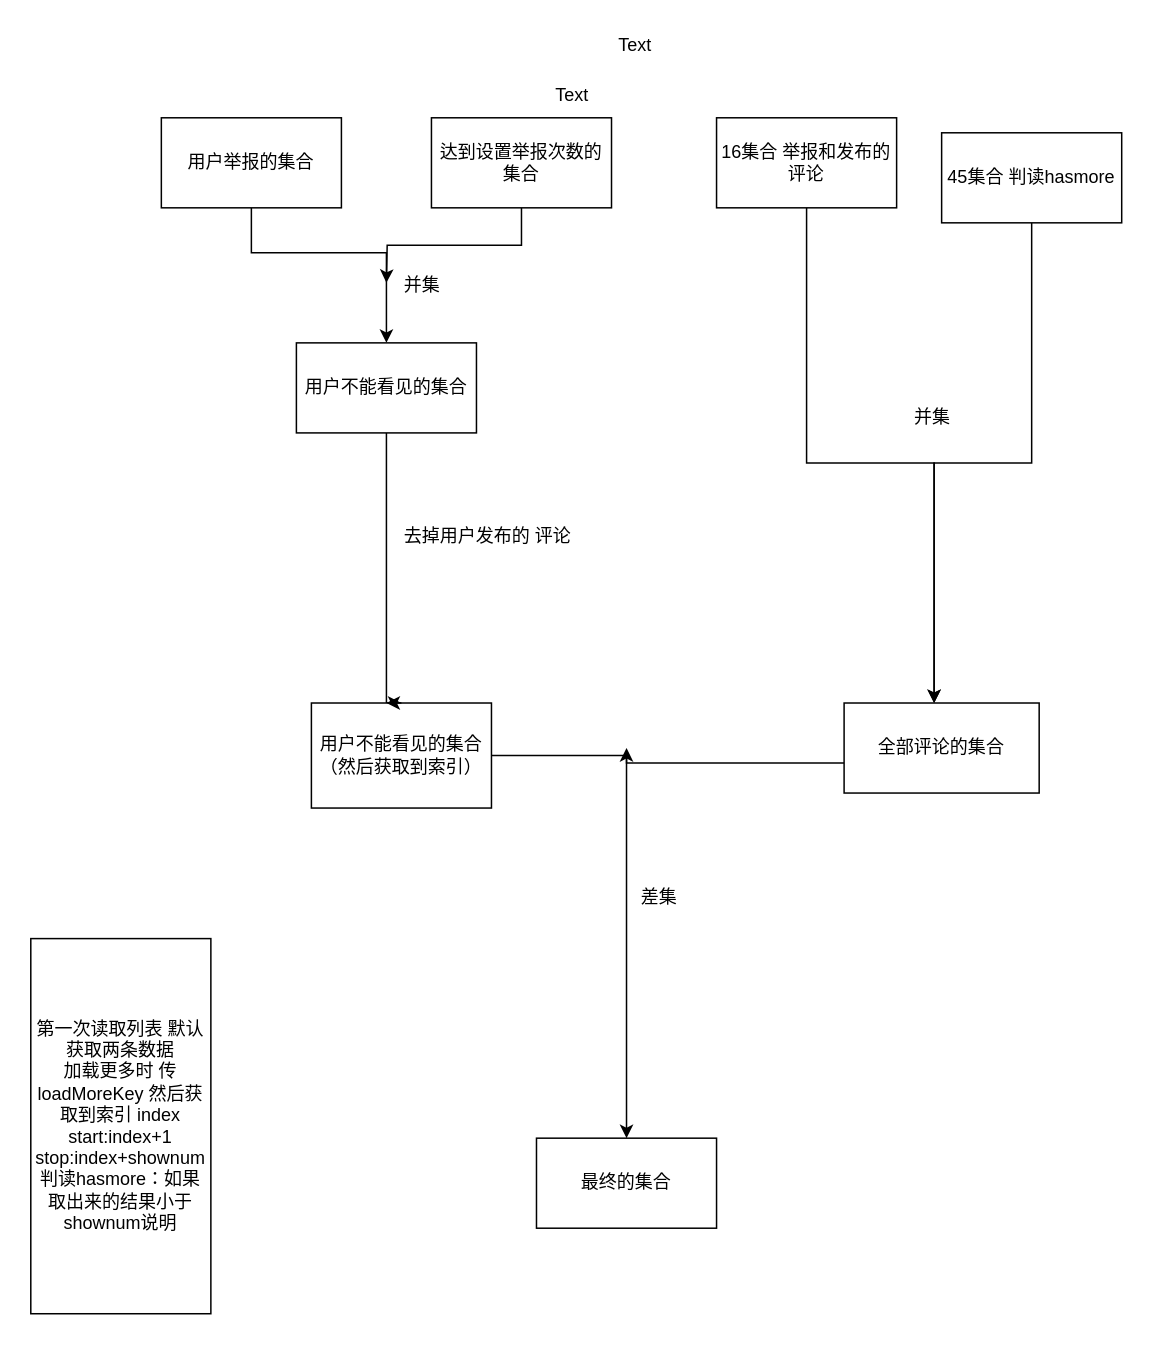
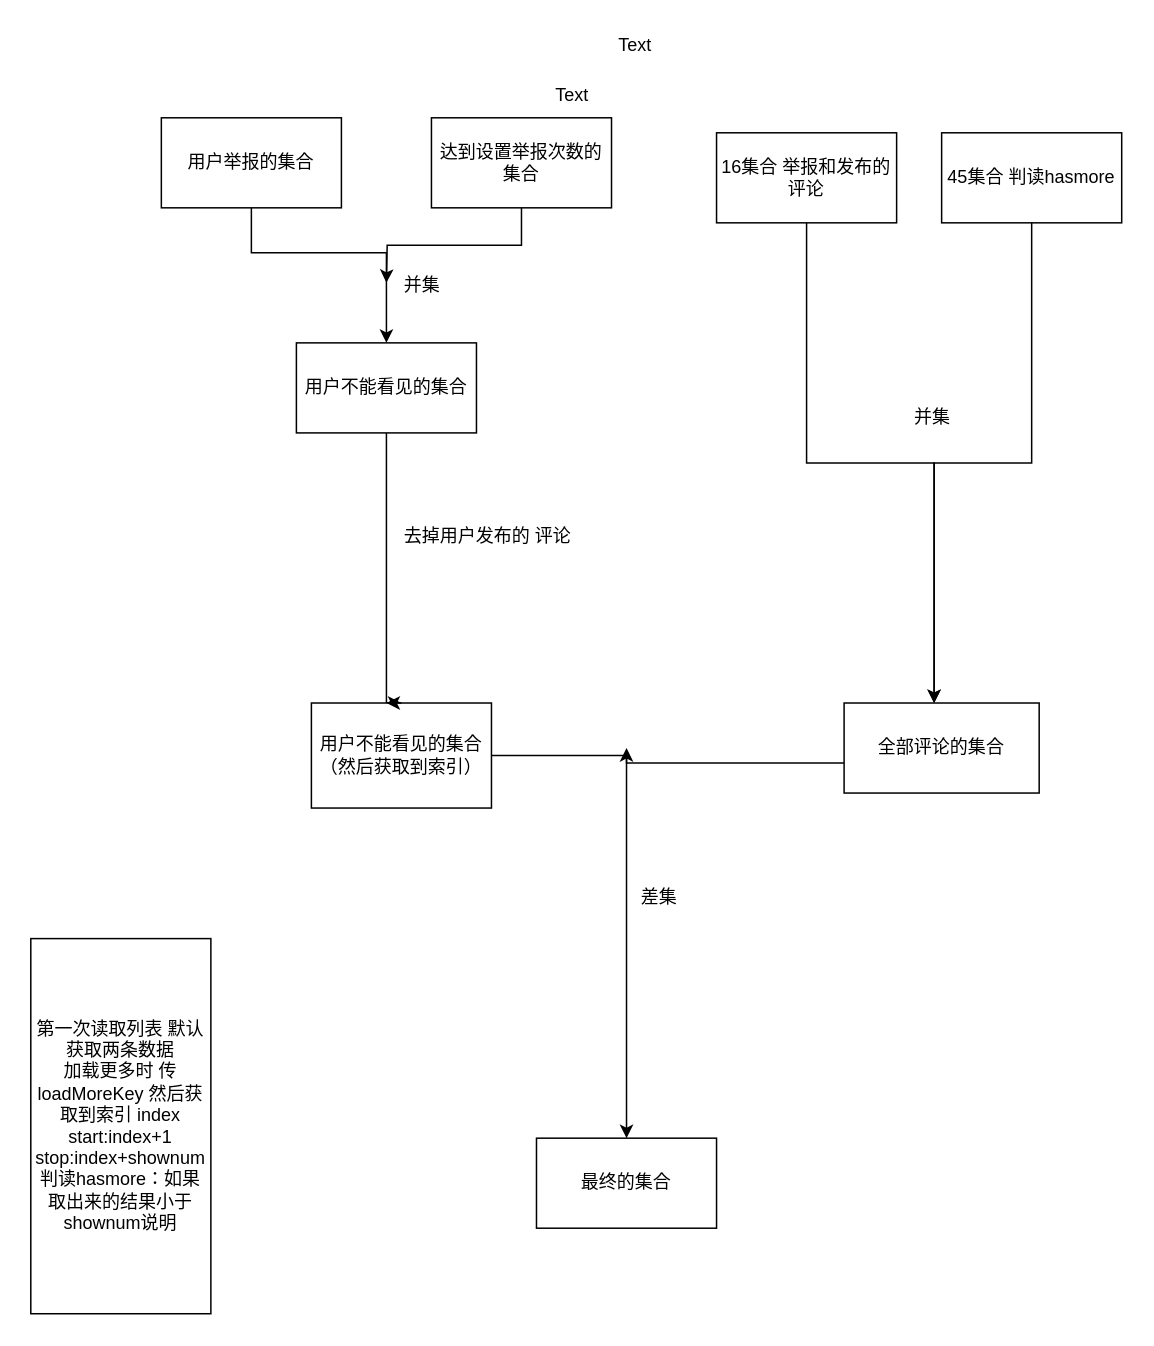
(806, 163) -> (806, 178)
